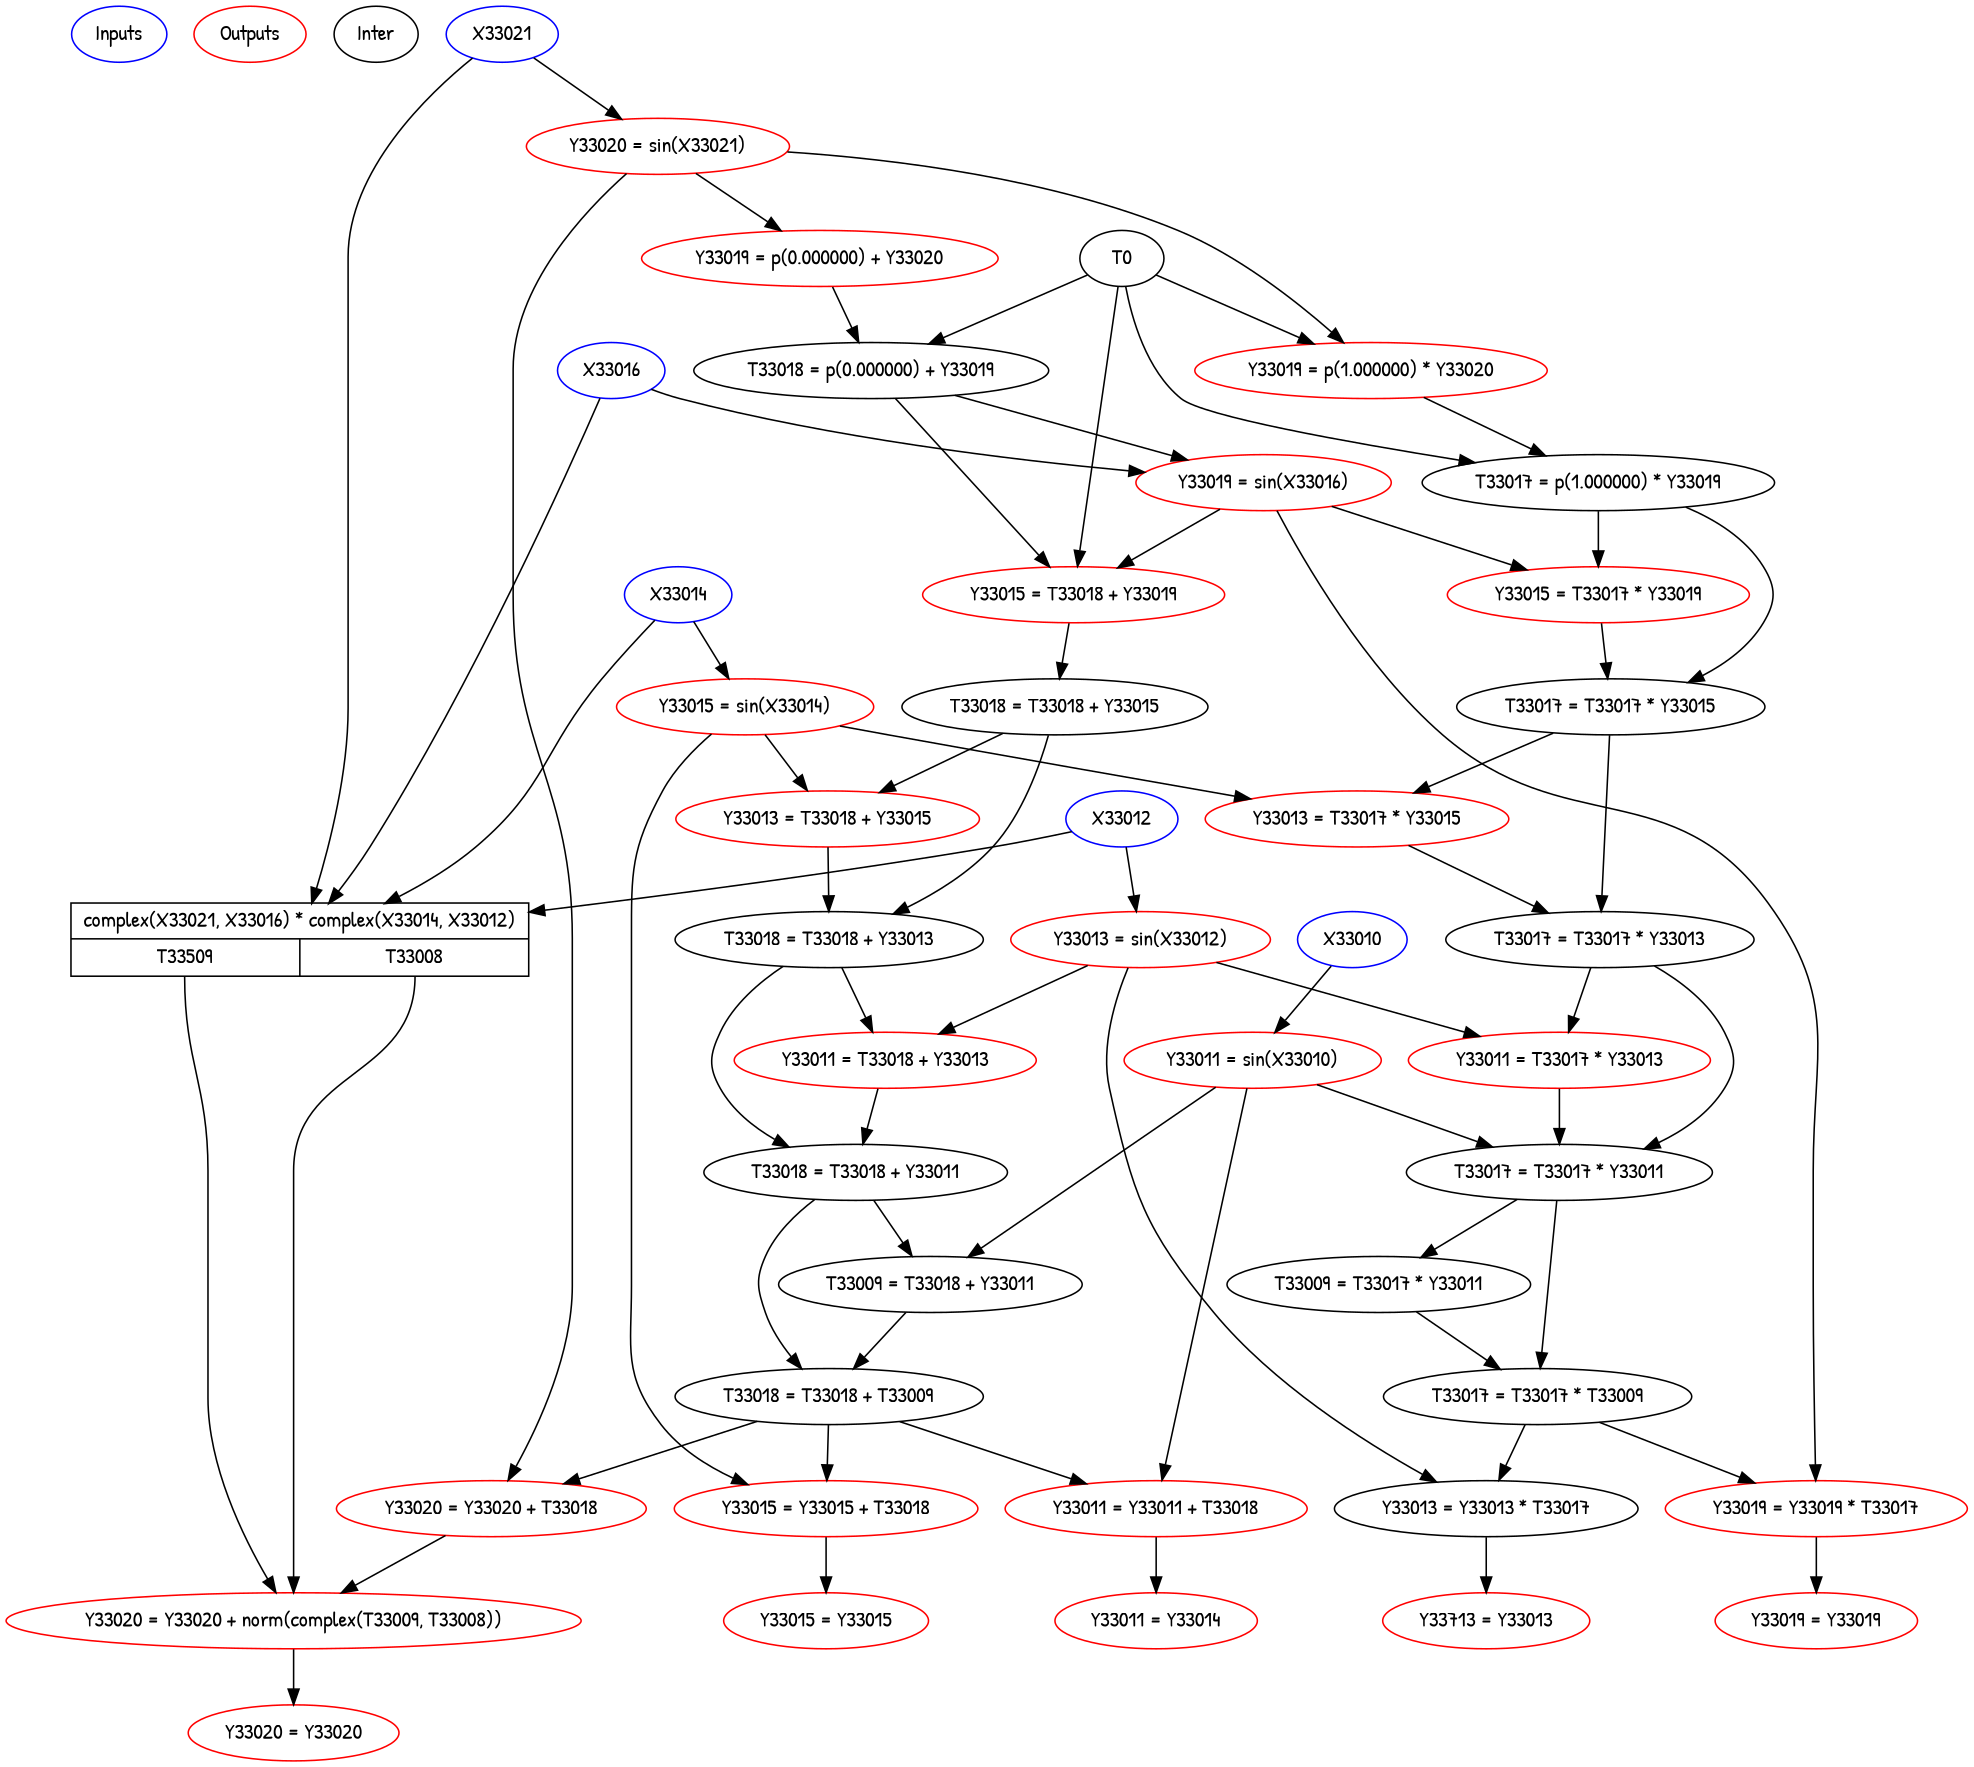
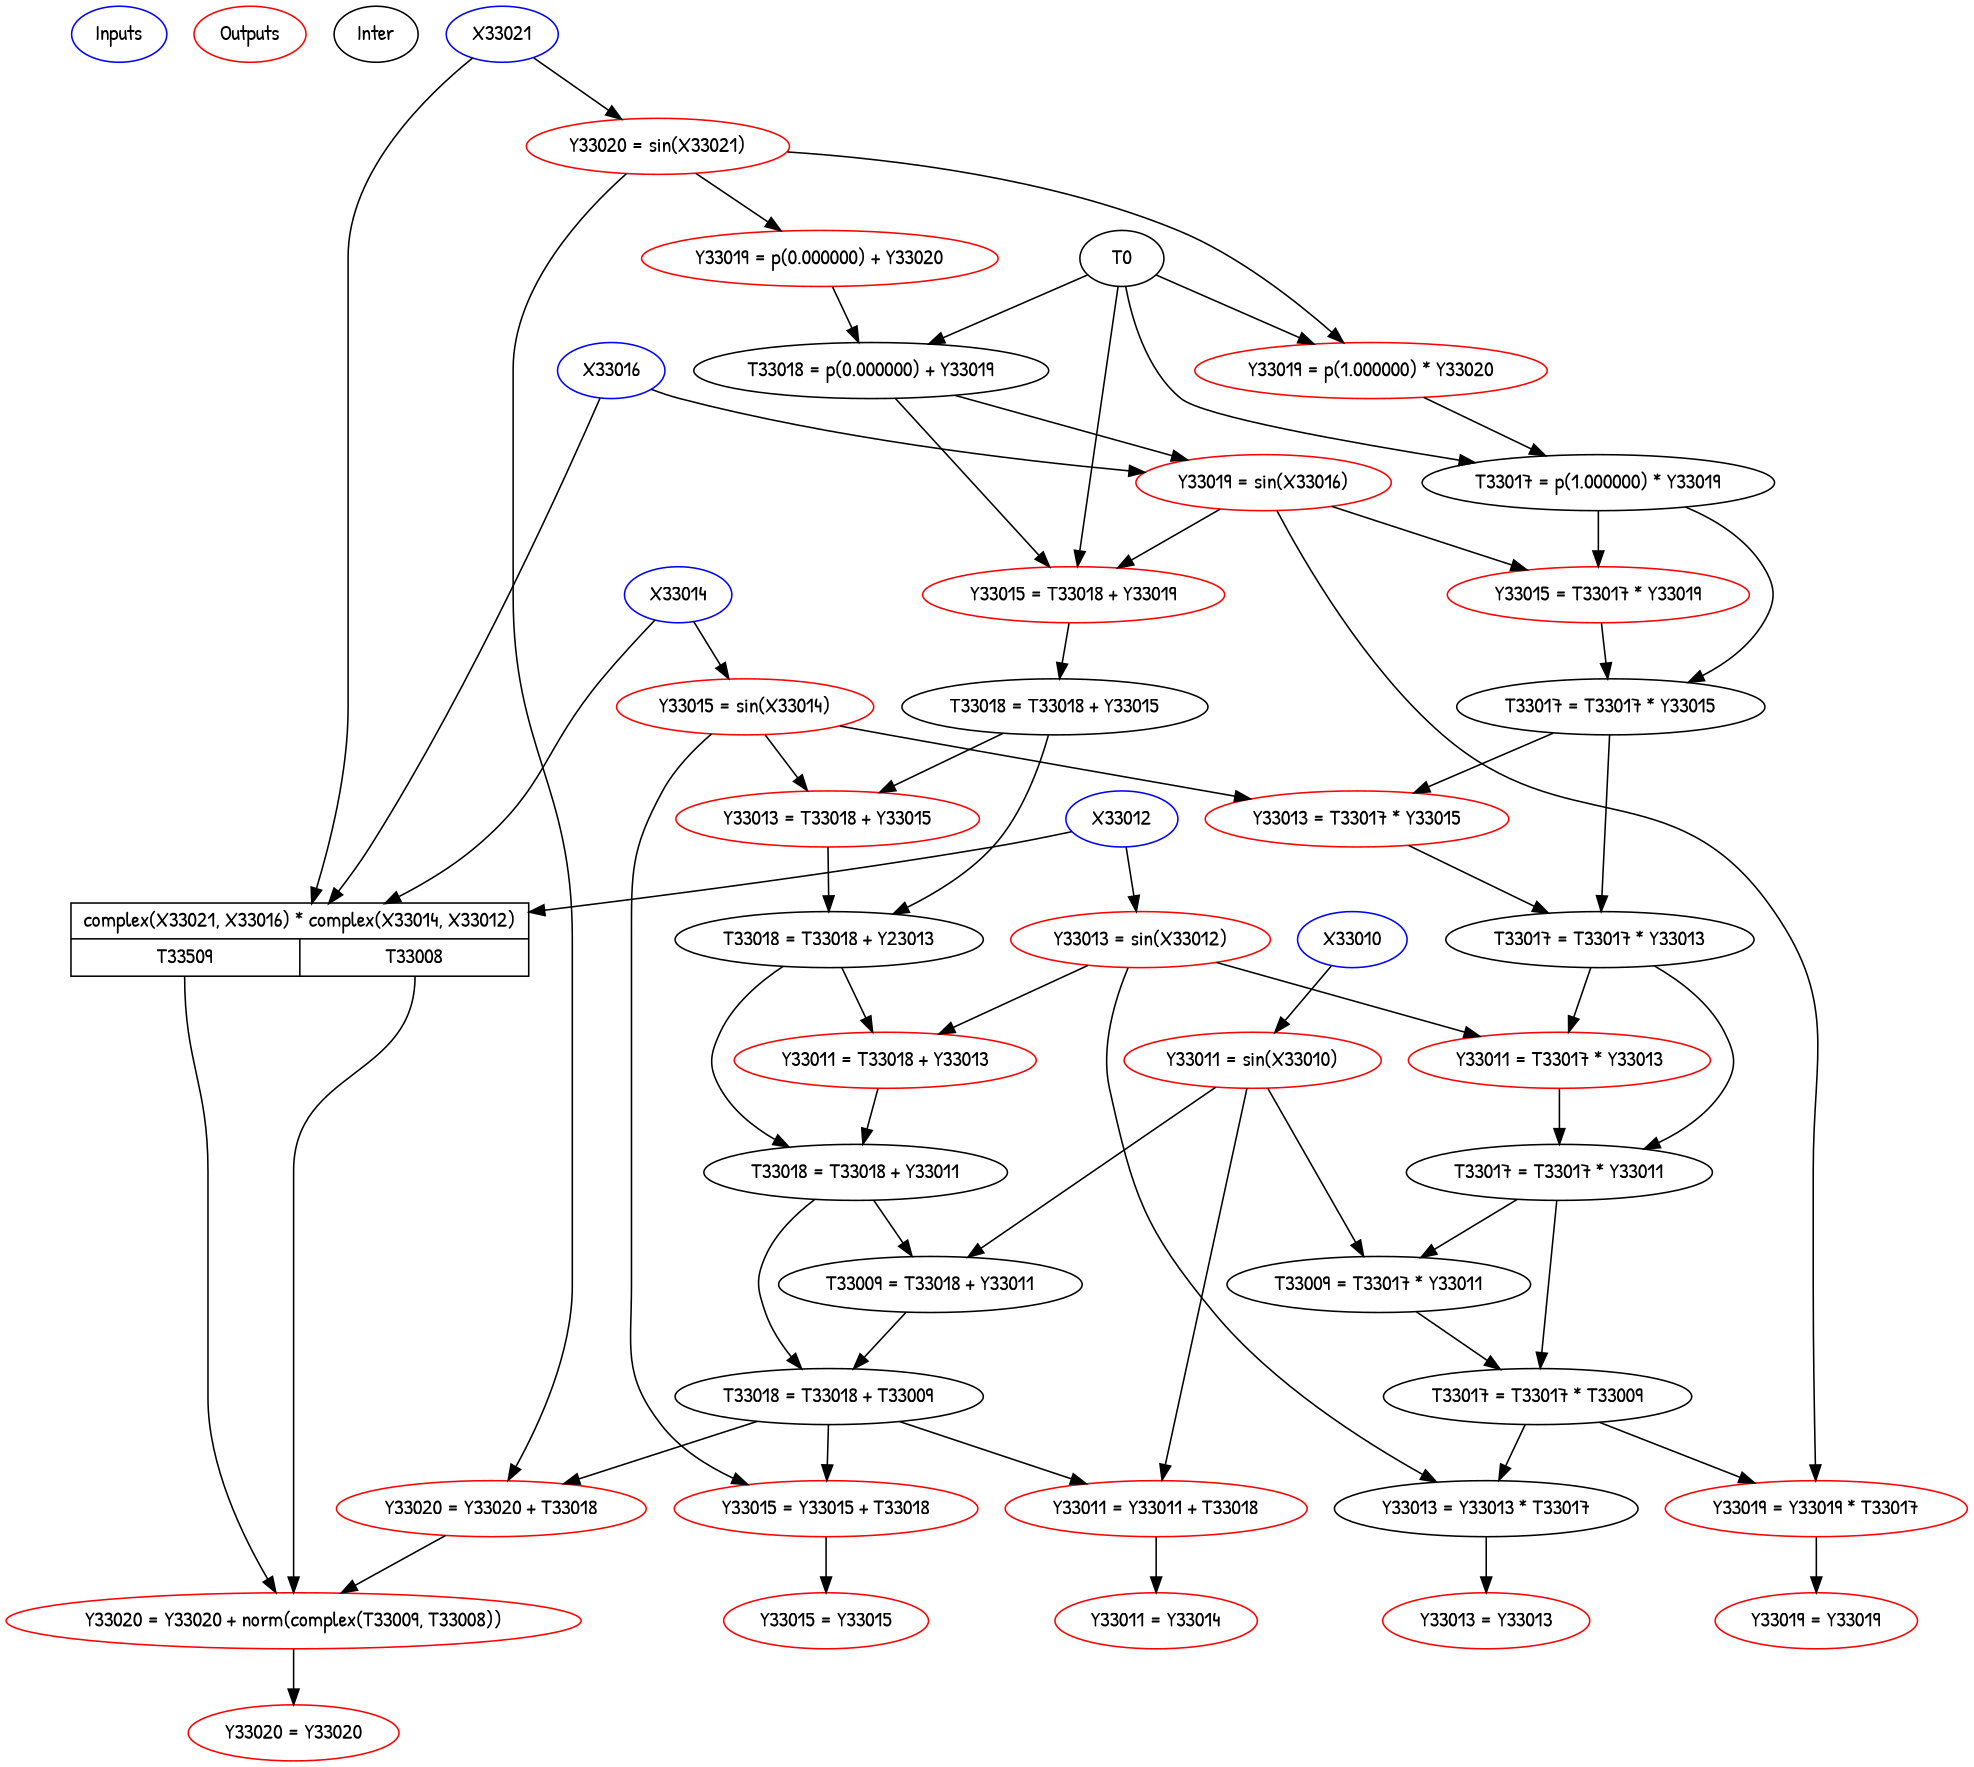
(829, 940) -> (829, 940)
(1397, 1113) -> (1312, 1166)
(1486, 1621) -> (1486, 1621)
